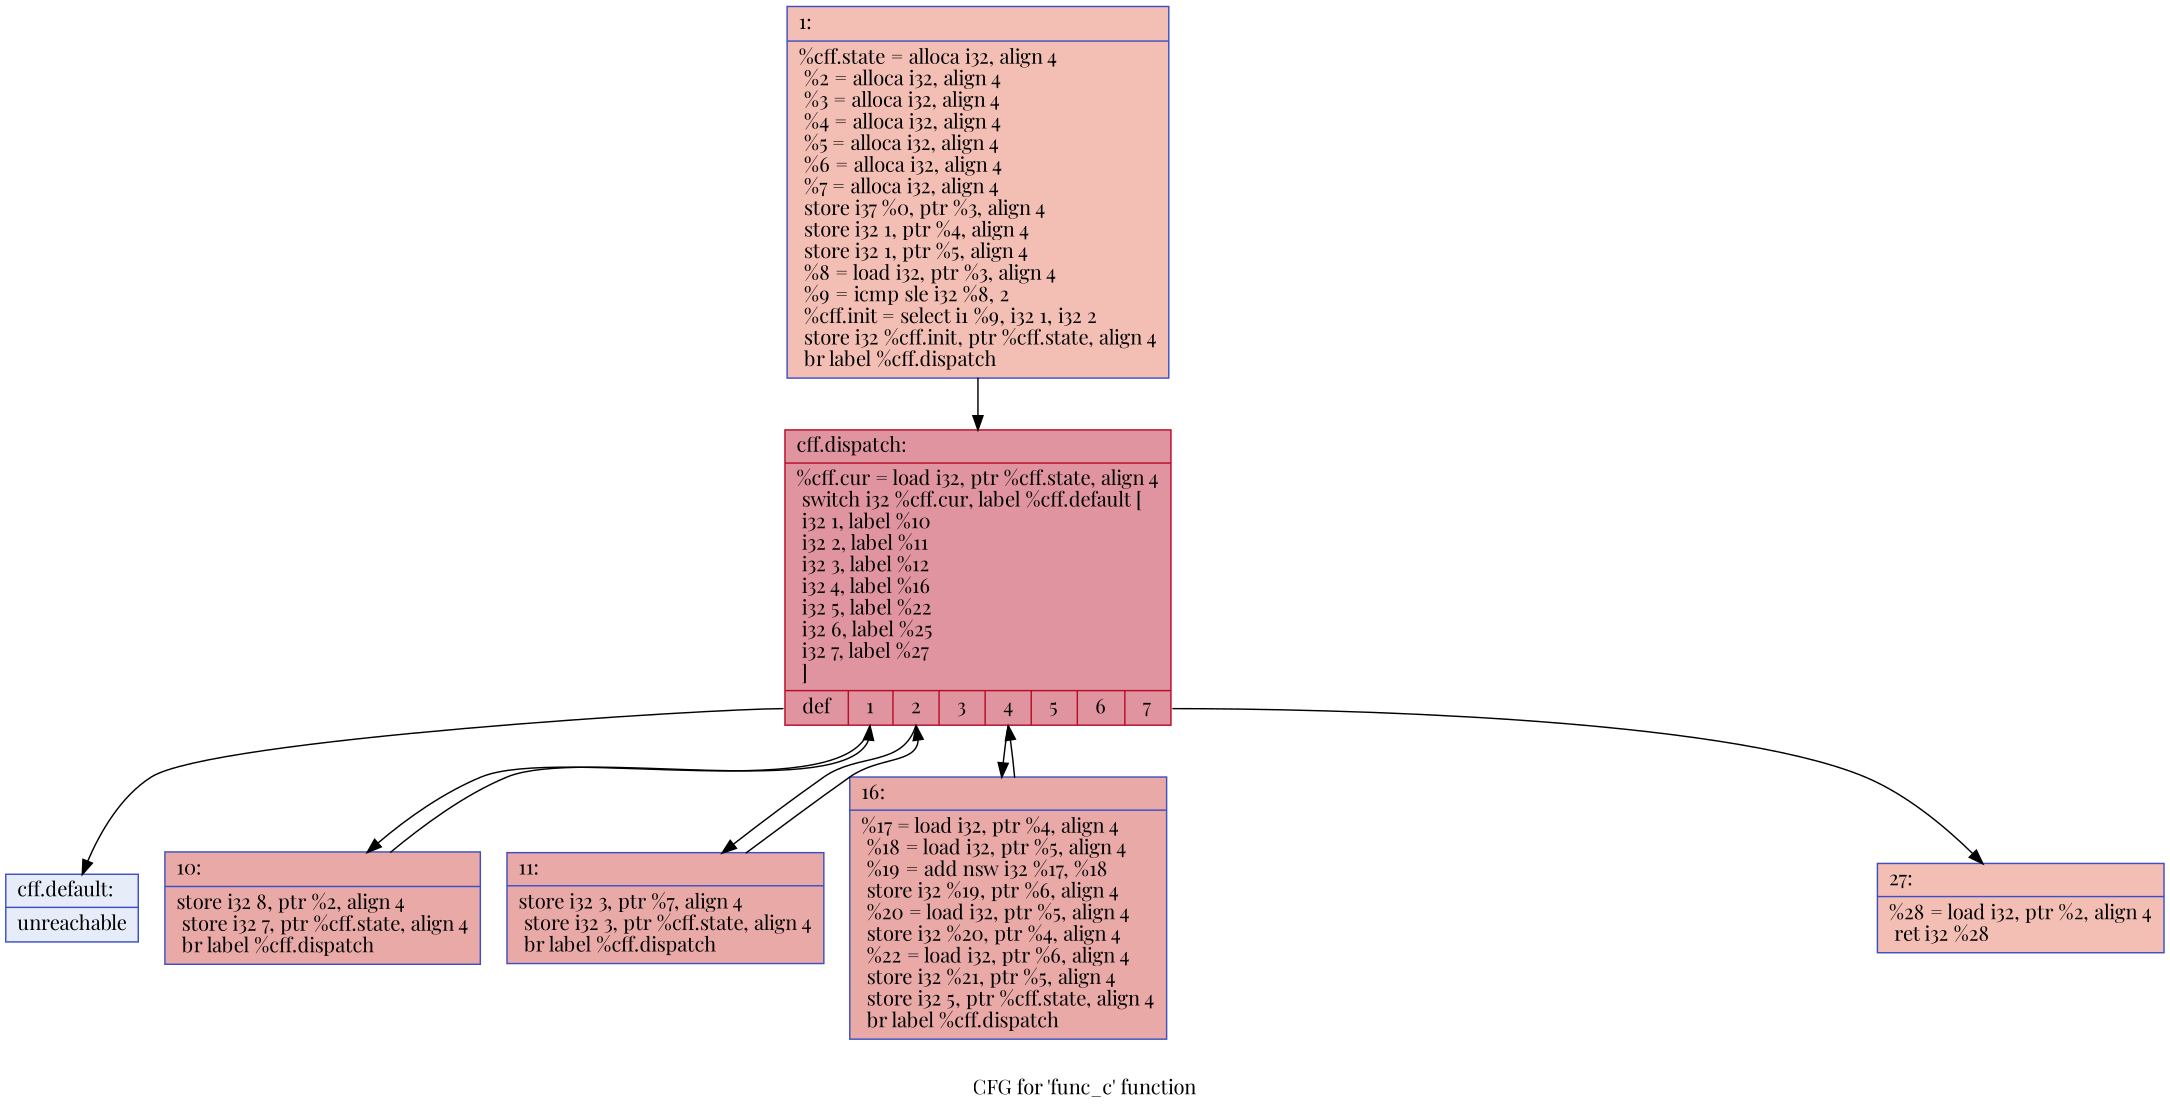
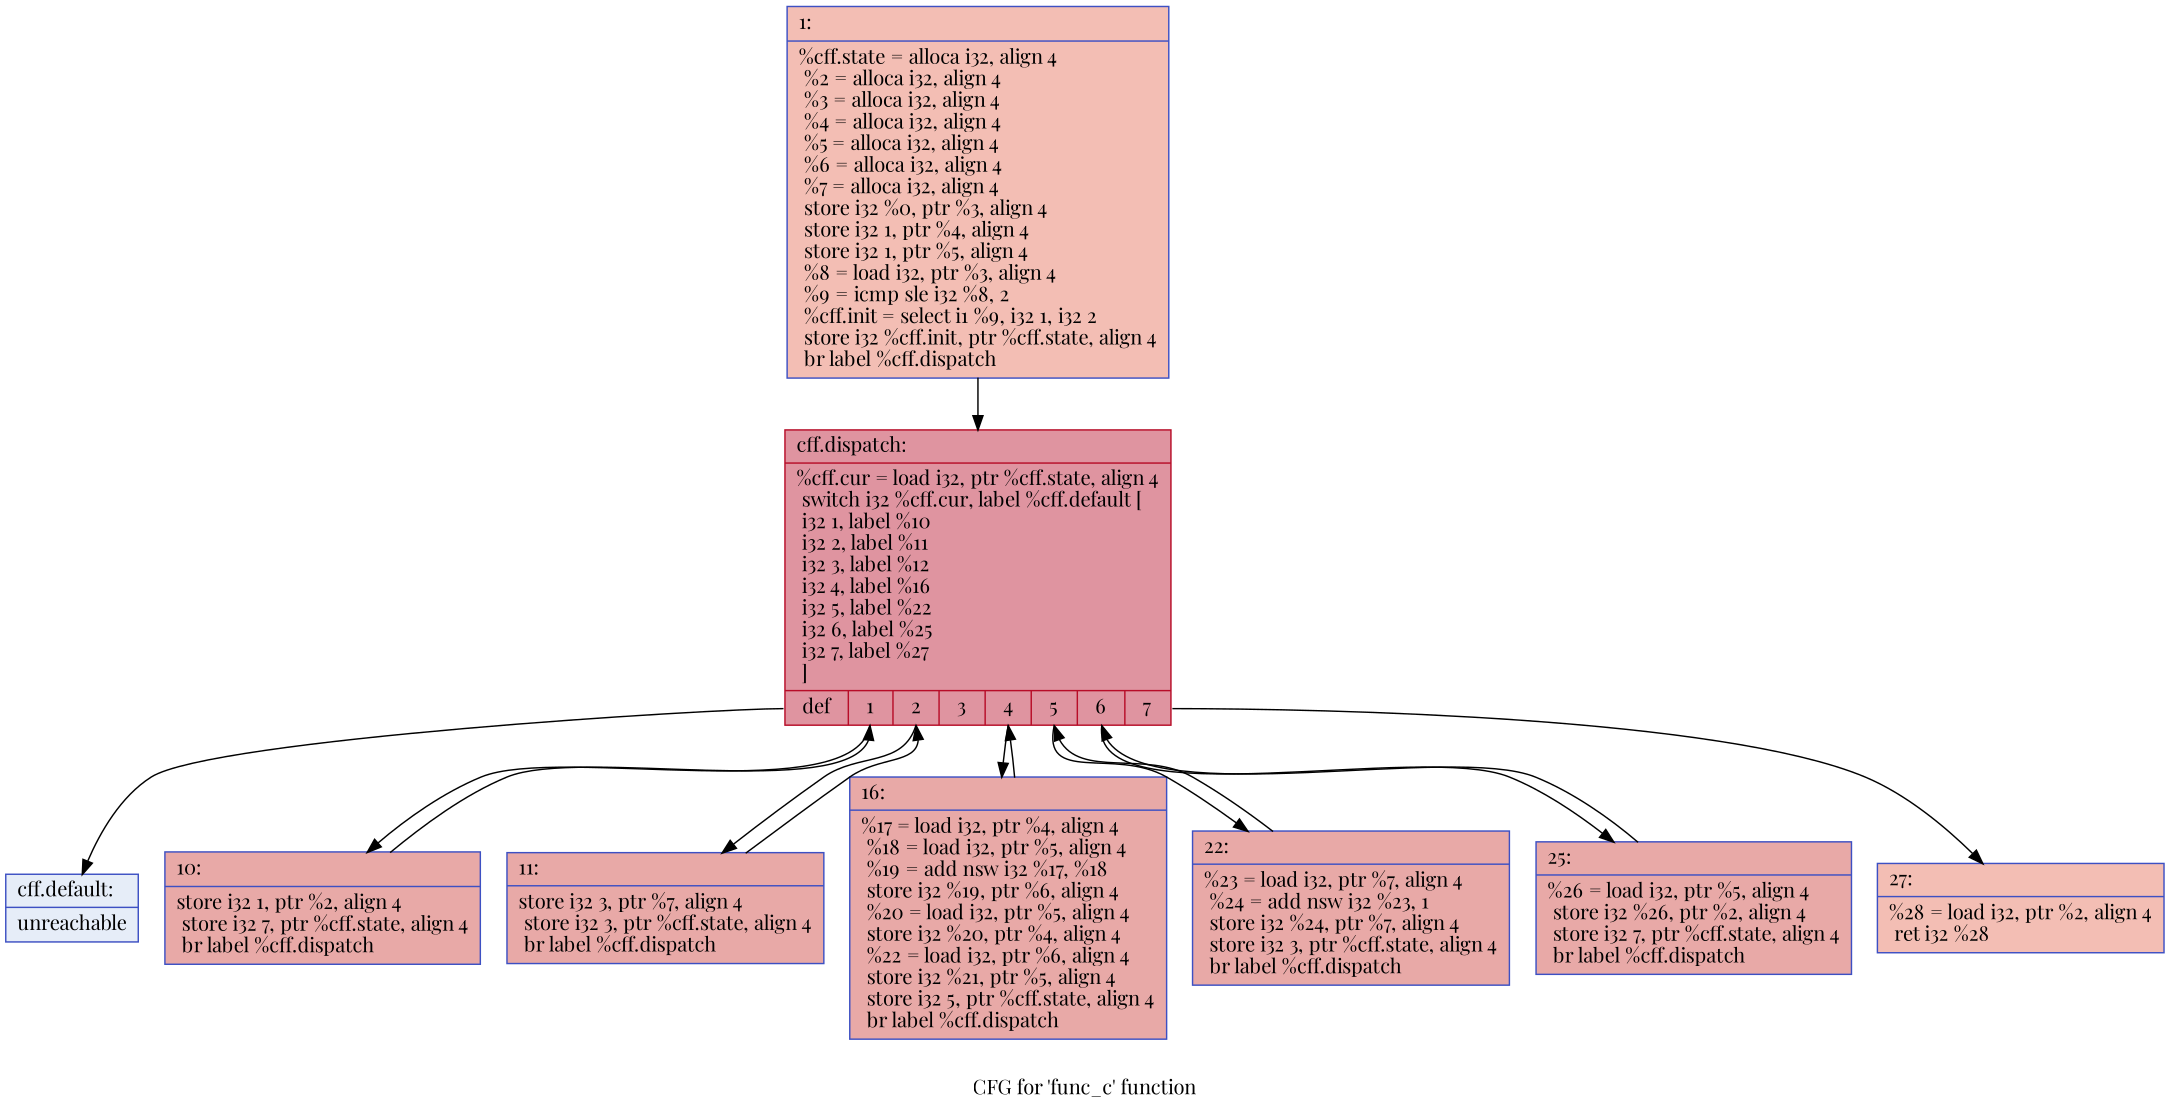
(922, 209) -> (923, 209)
(291, 903) -> (289, 903)
none -> (1351, 908)
none -> (1694, 908)
